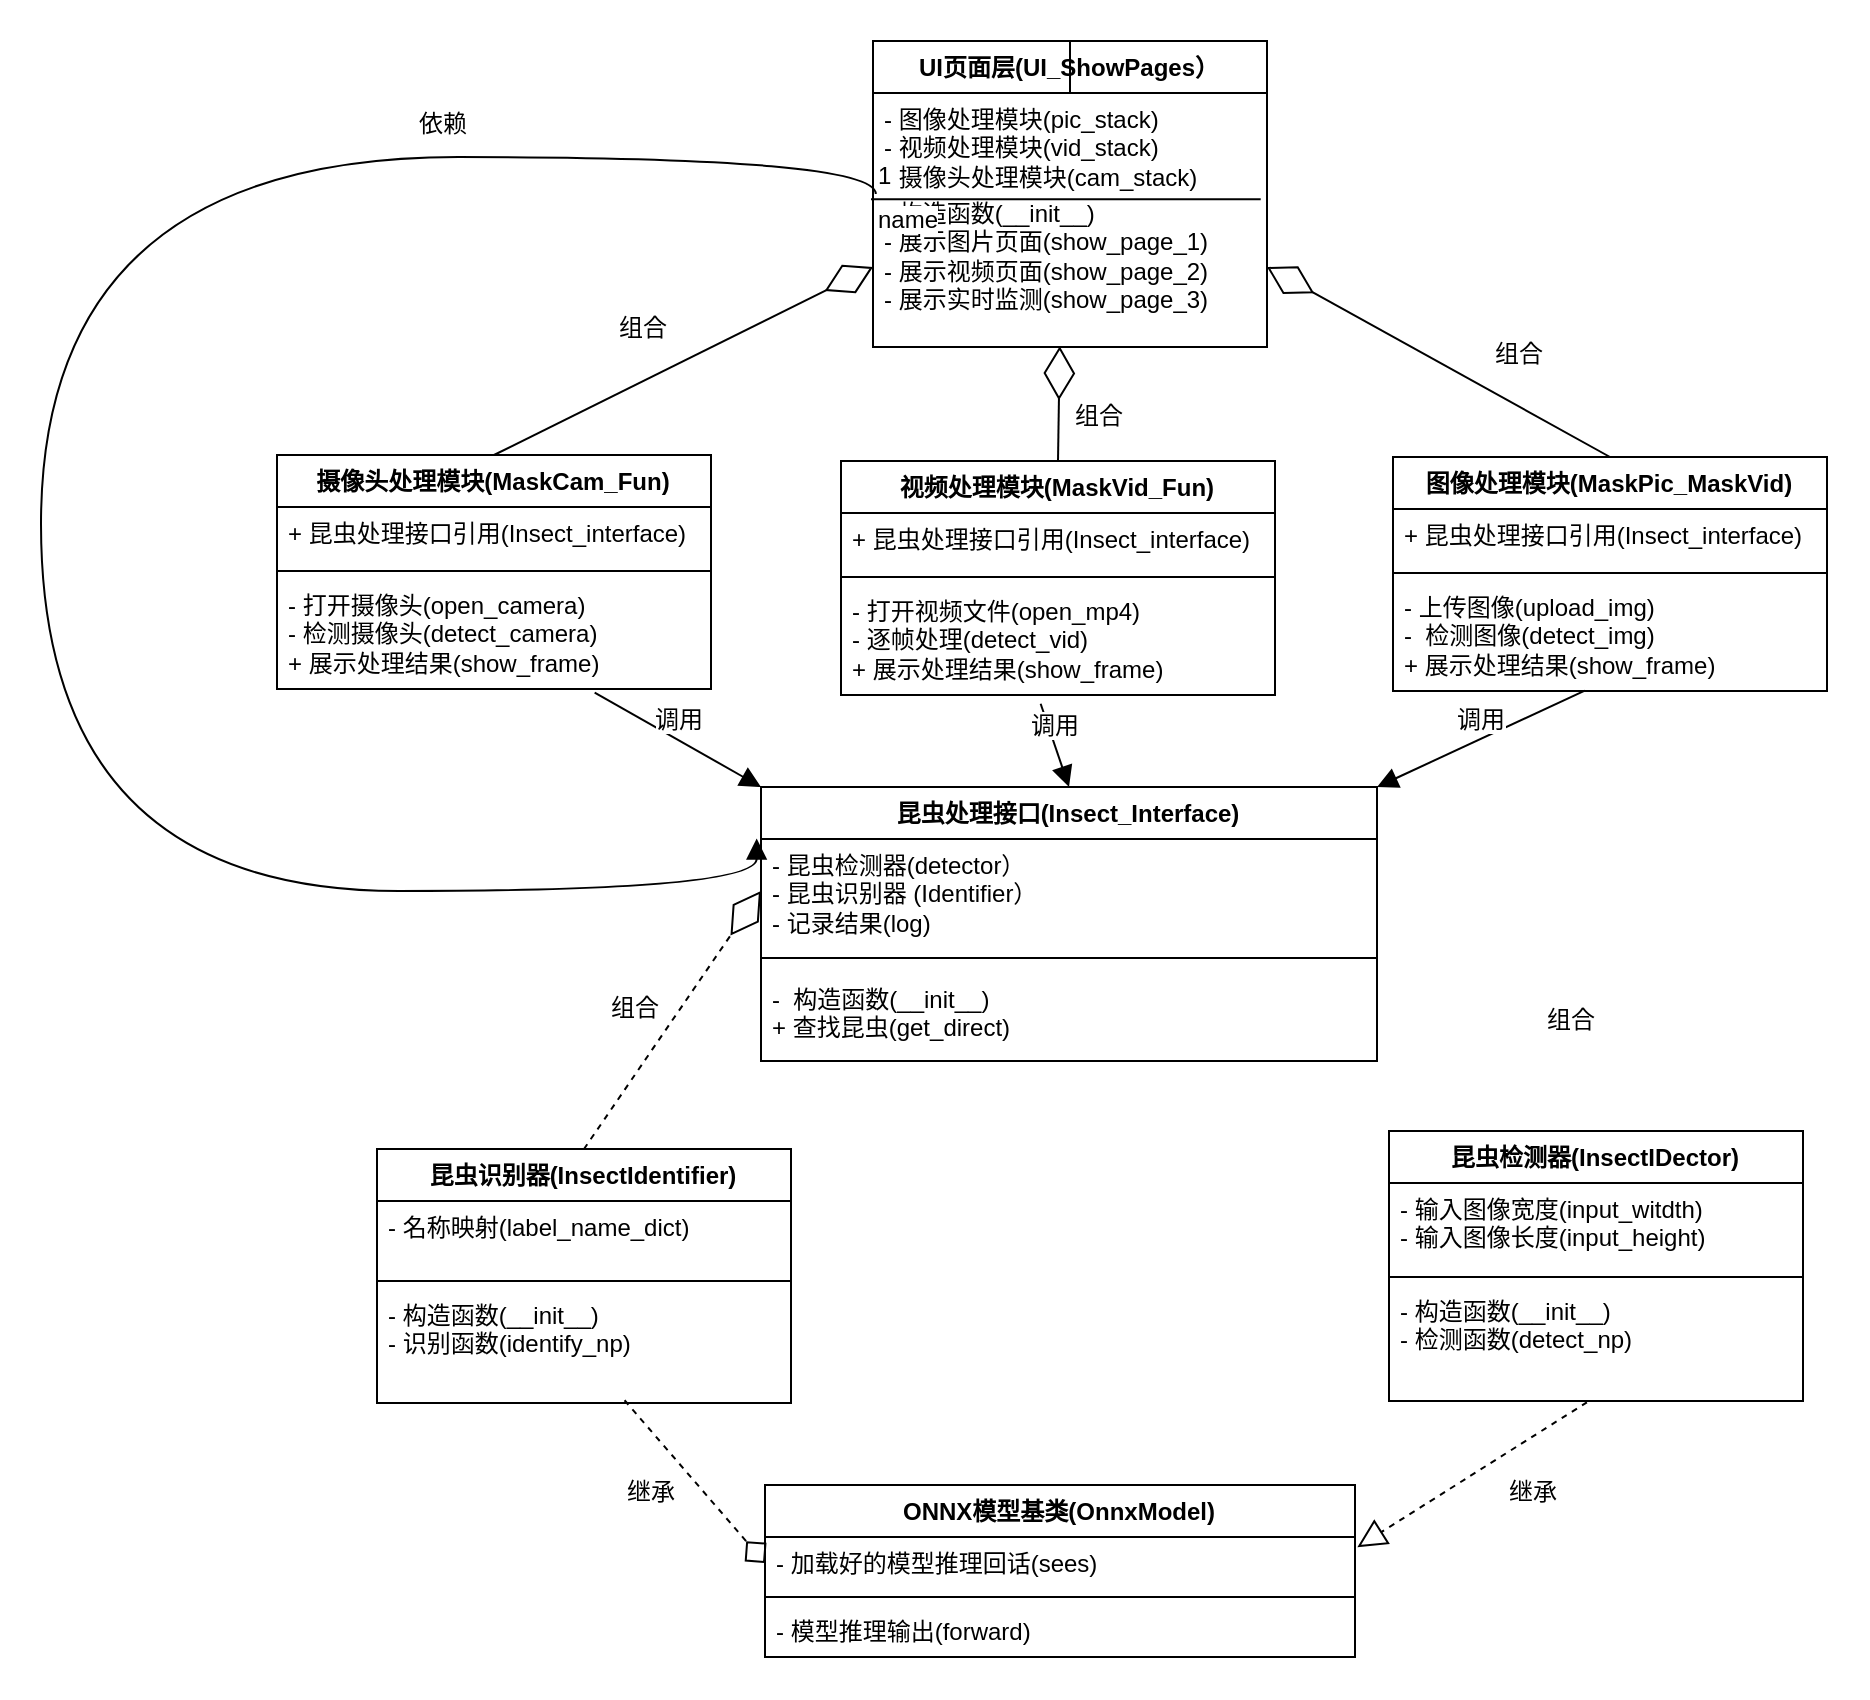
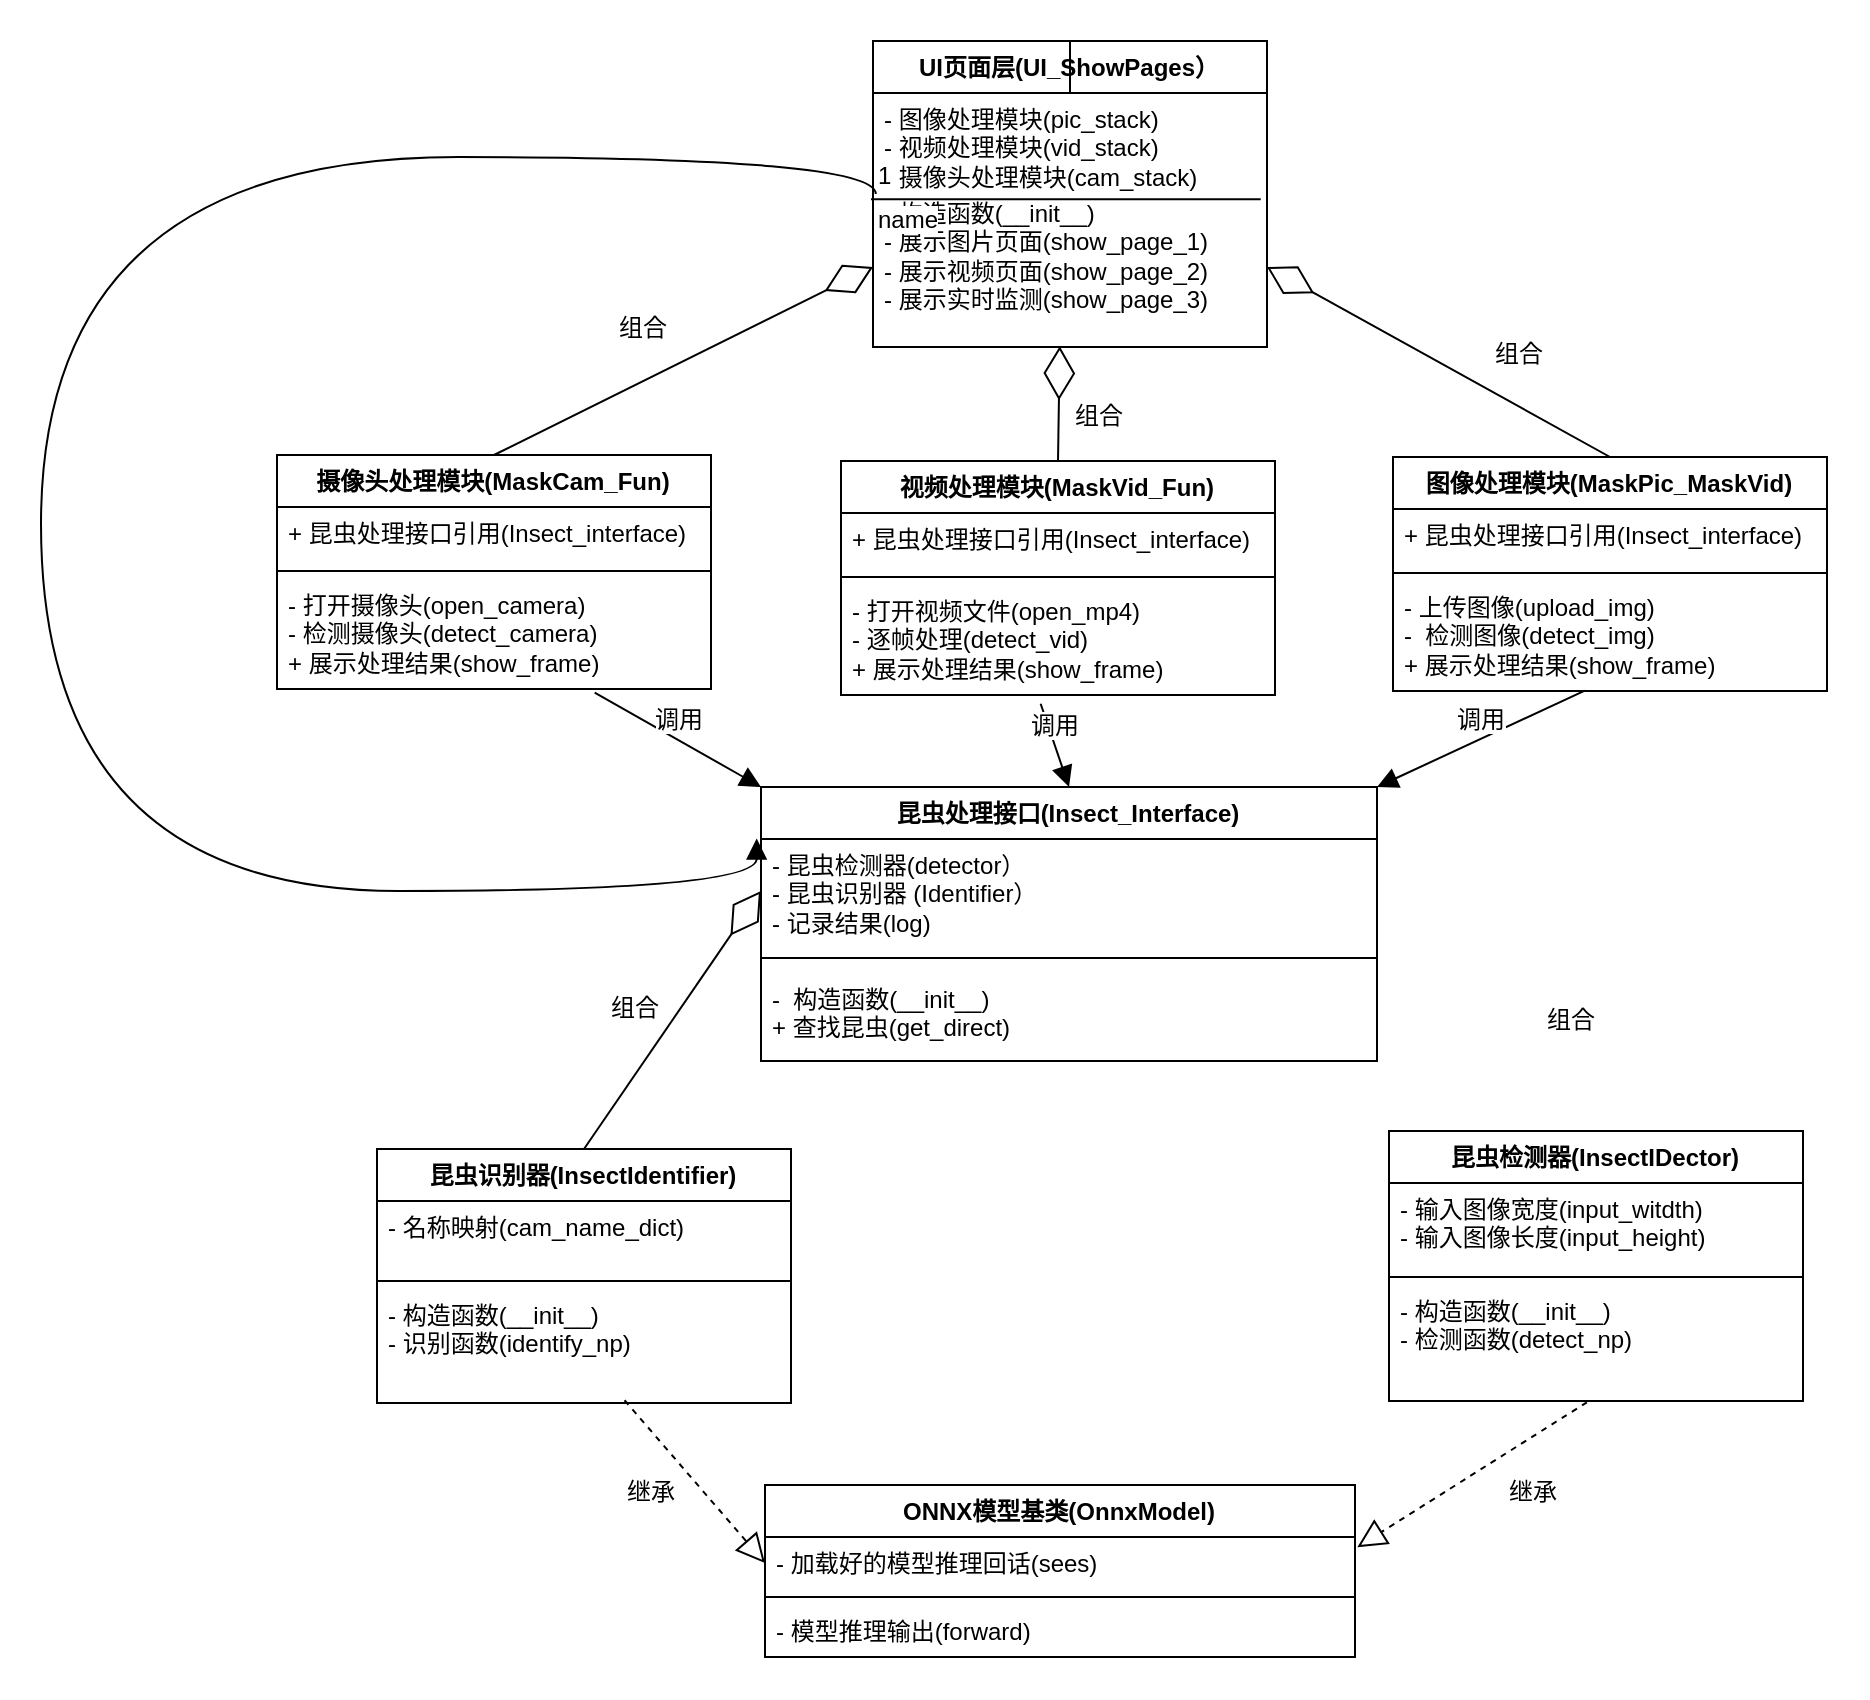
(442, 124) -> none
(660, 1039) -> (660, 1039)
(552, 1229) -> (545, 1229)
(746, 1541) -> (745, 1540)
